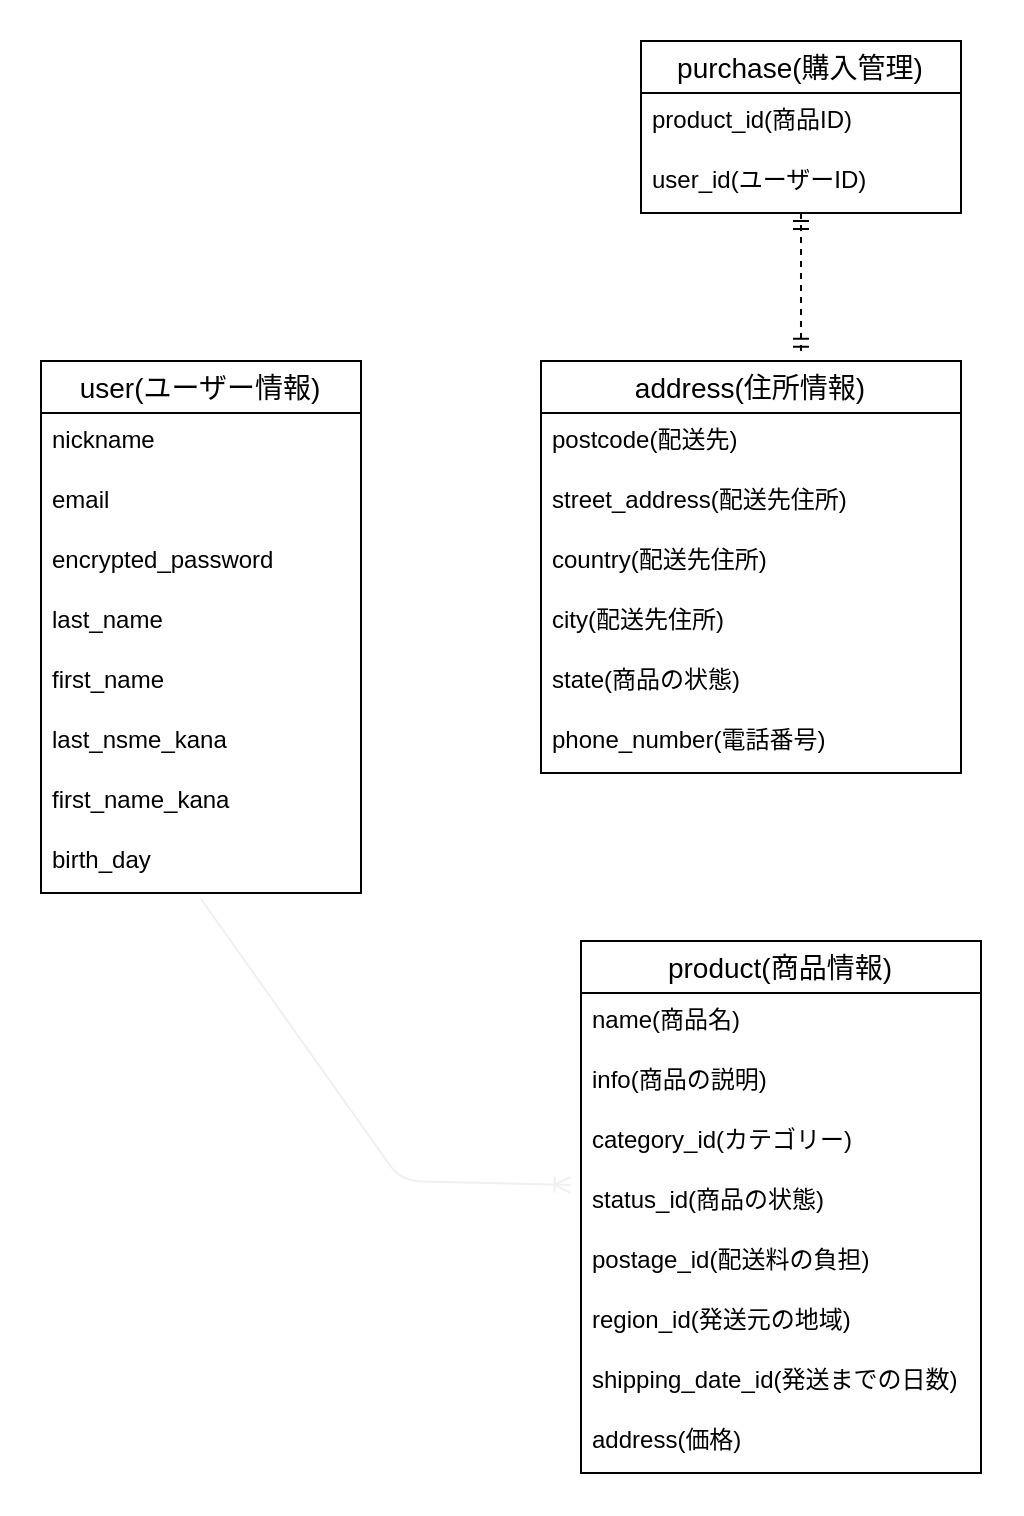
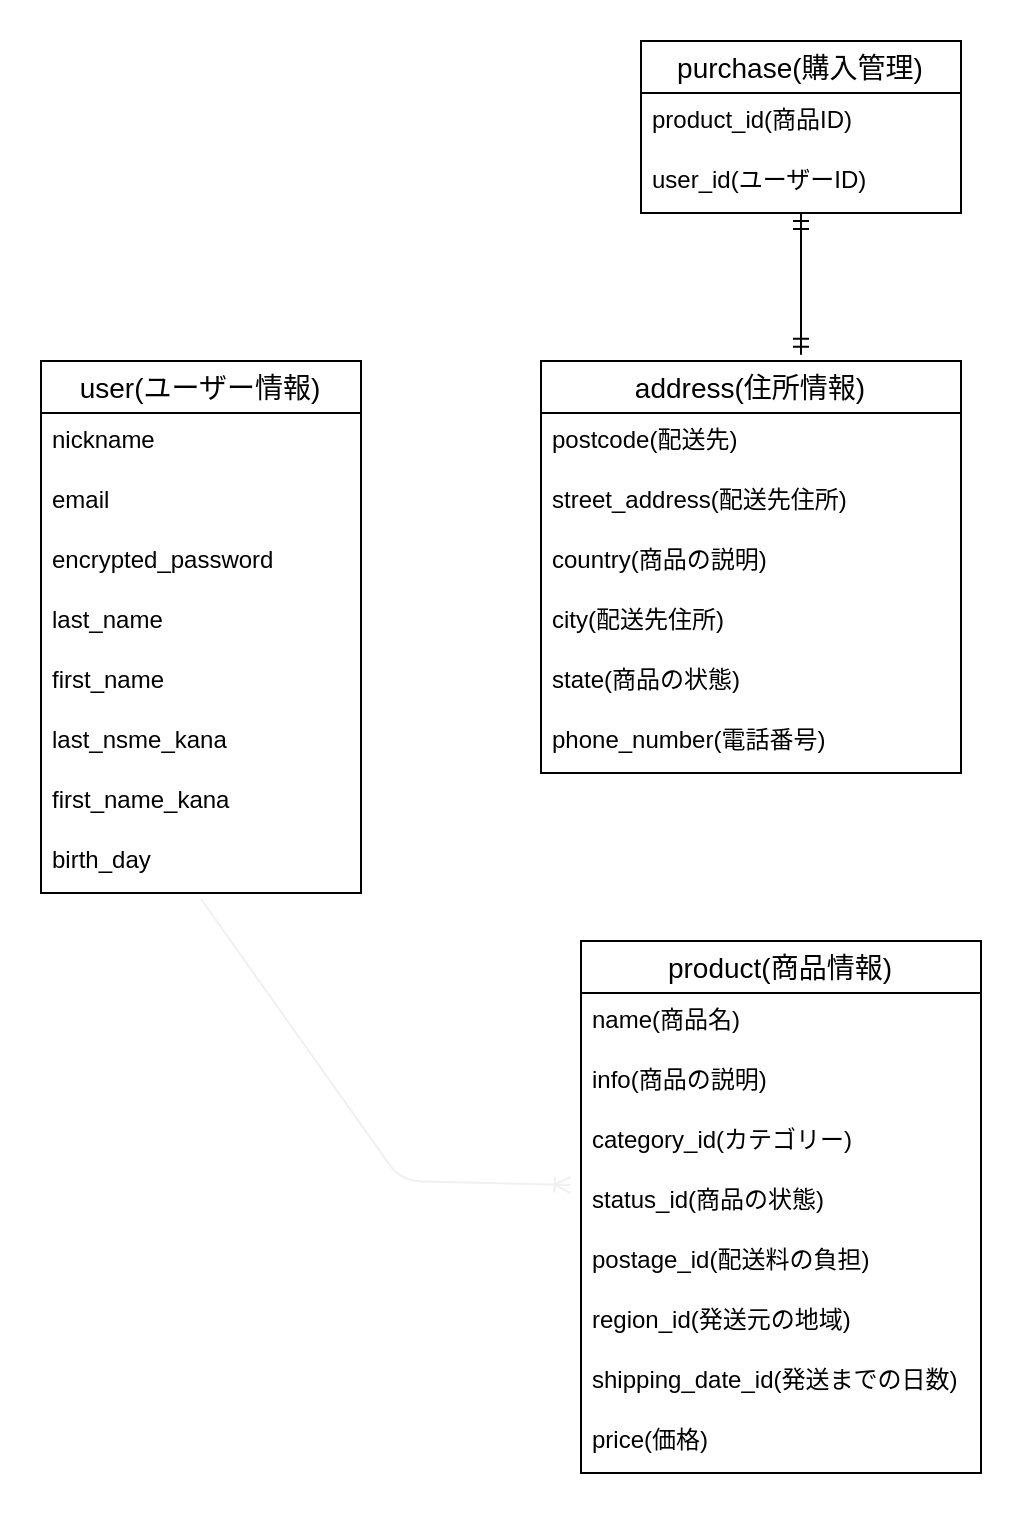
(801, 285) -> (801, 285)
(672, 560) -> (672, 560)
(676, 1440) -> (660, 1440)
